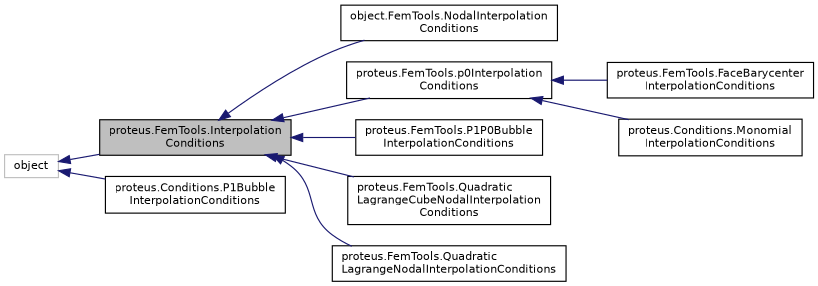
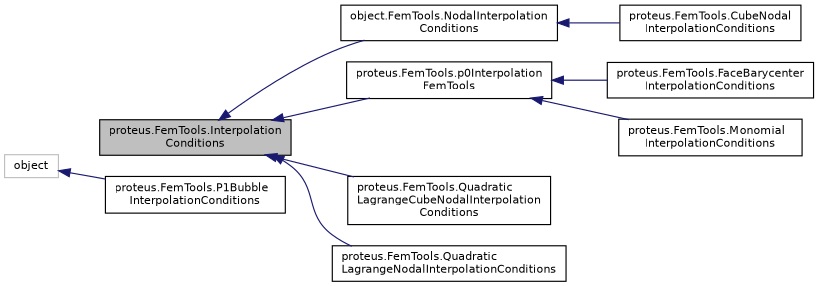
none -> (710, 23)
(449, 80) -> (449, 80)
(449, 138) -> none
(710, 138) -> (710, 138)
(85, 157) -> none
(195, 195) -> (195, 195)
